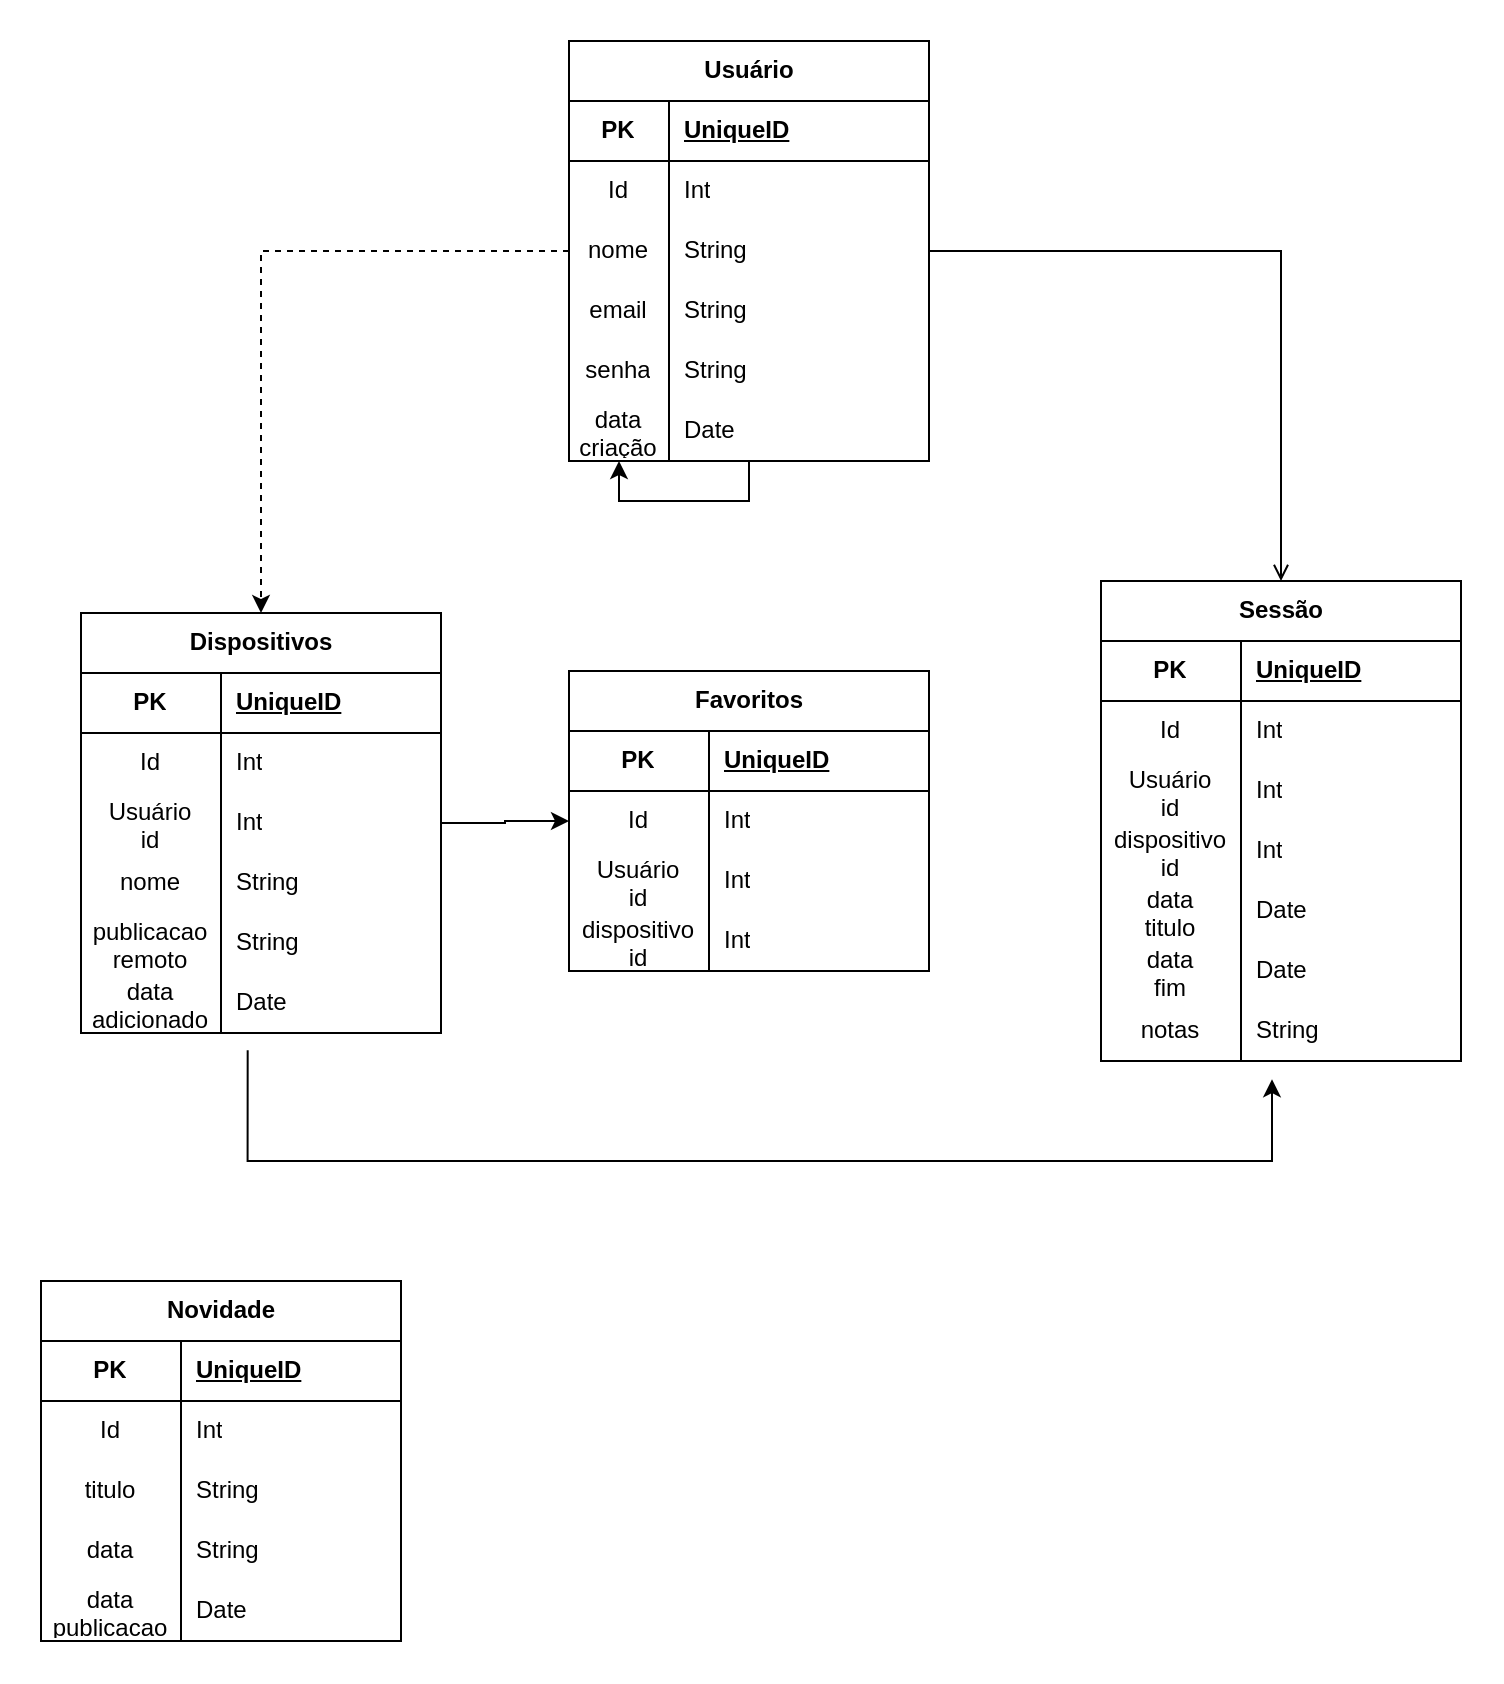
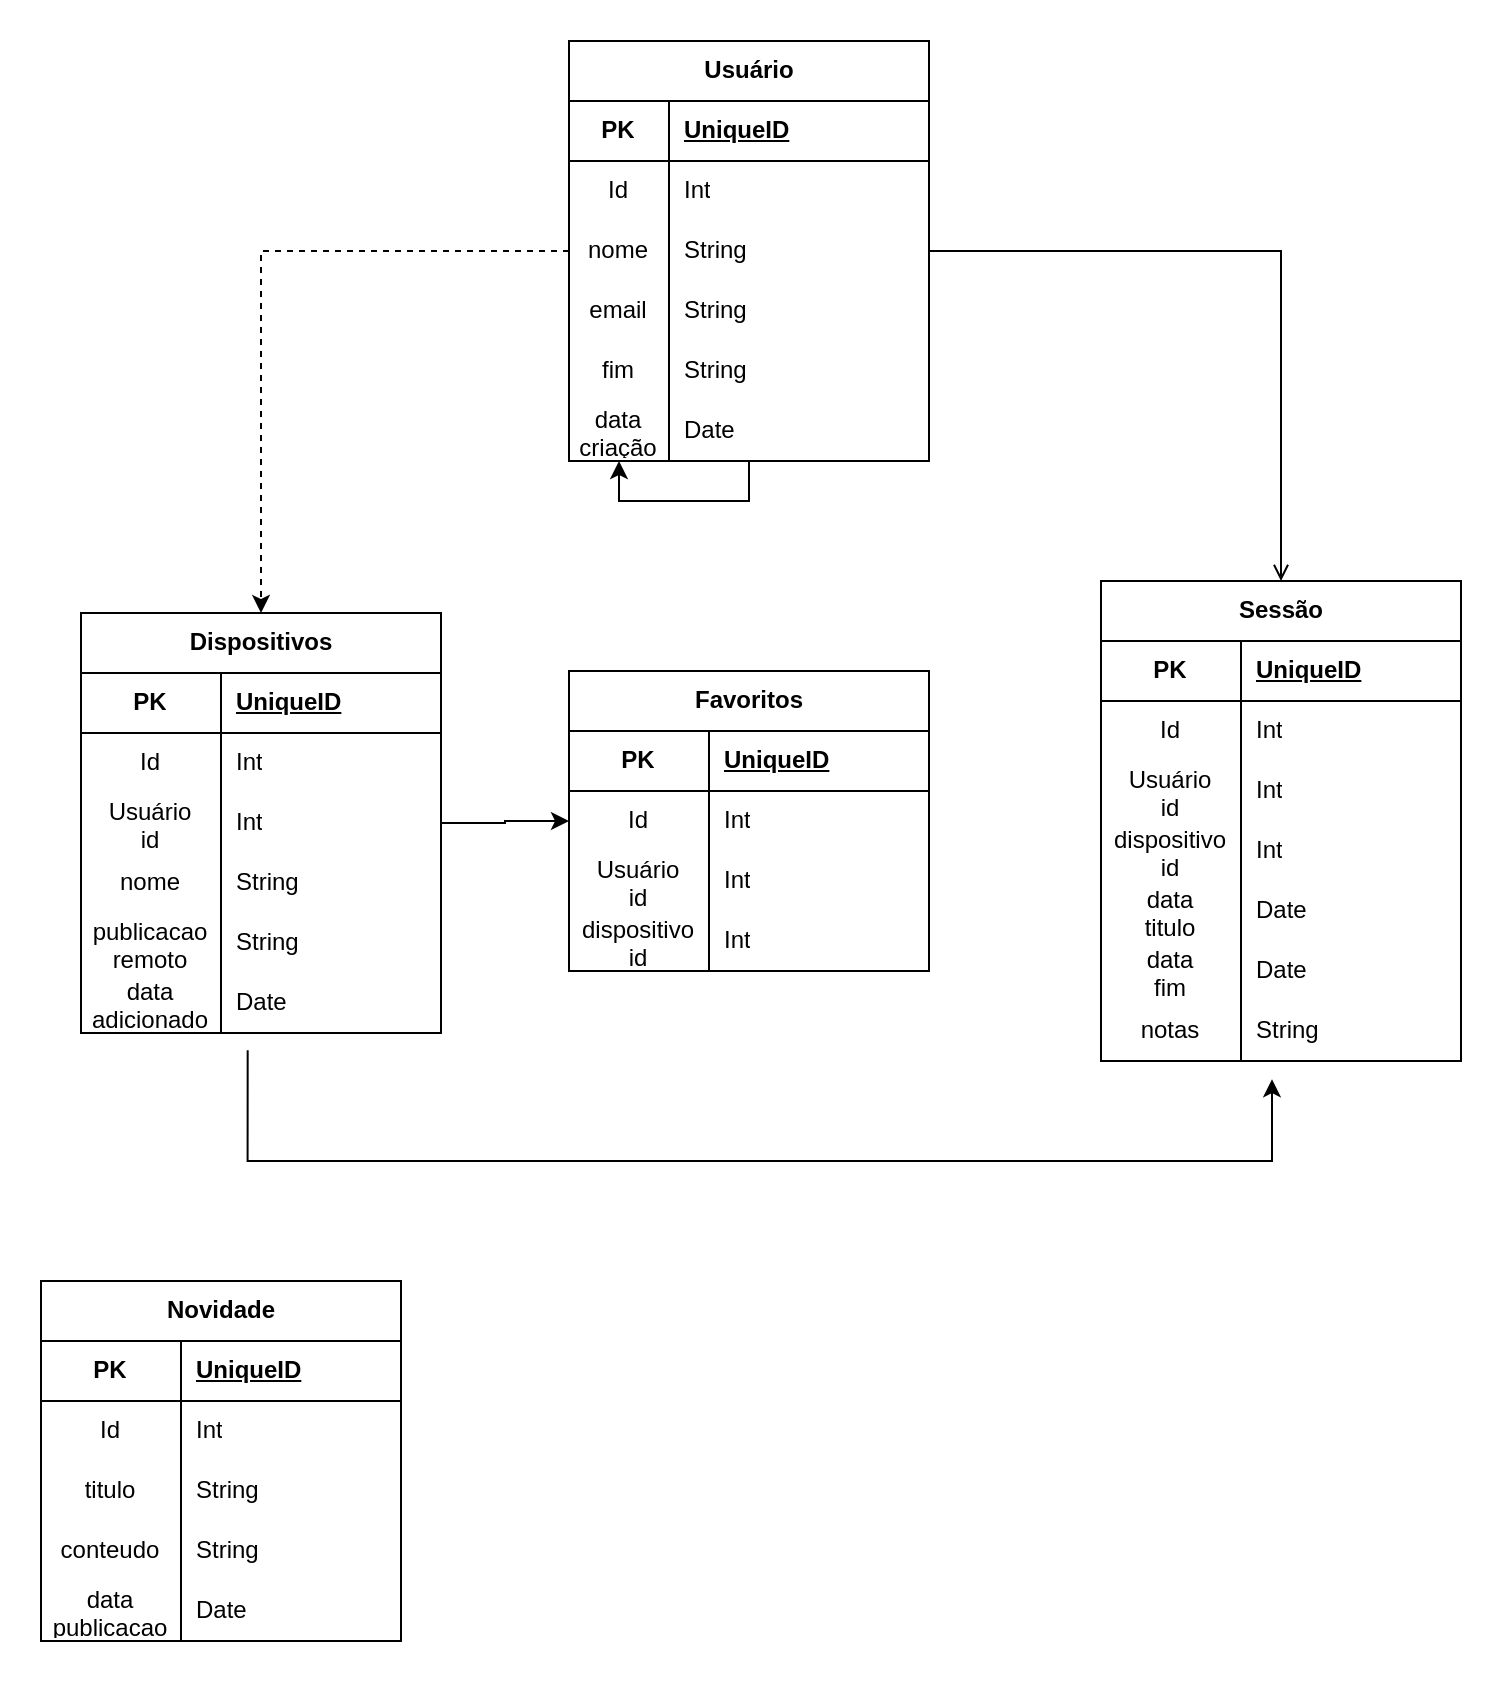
(619, 371) -> (619, 371)
(111, 1551) -> (111, 1551)
